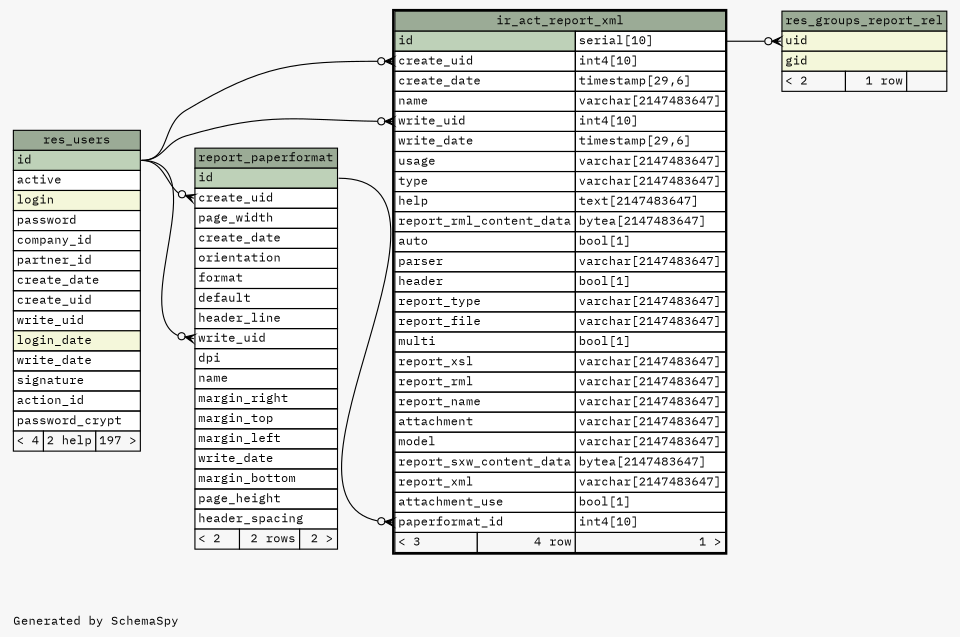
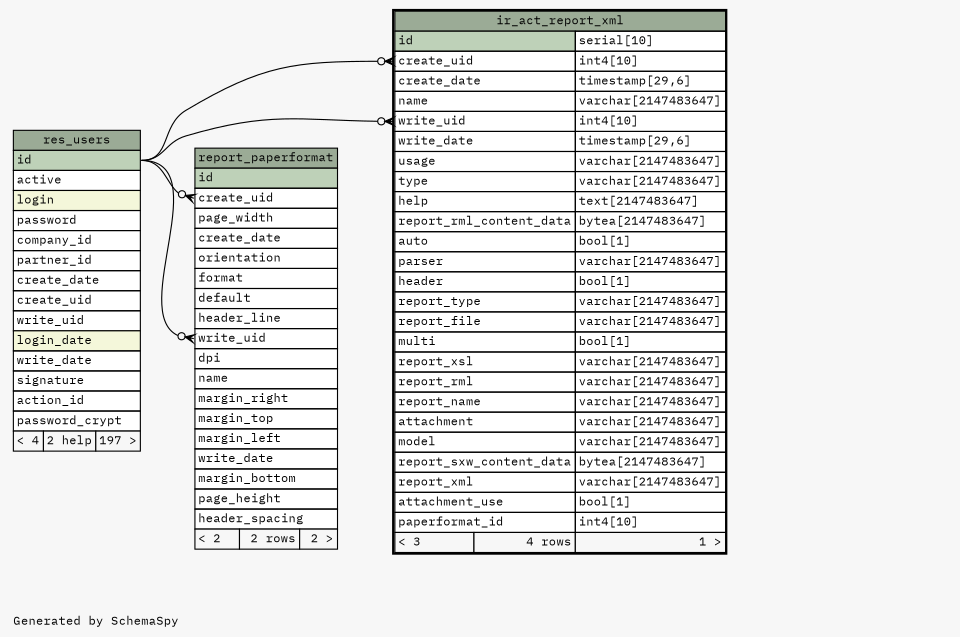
(864, 51) -> none
(368, 343) -> none
(553, 542) -> (549, 542)
